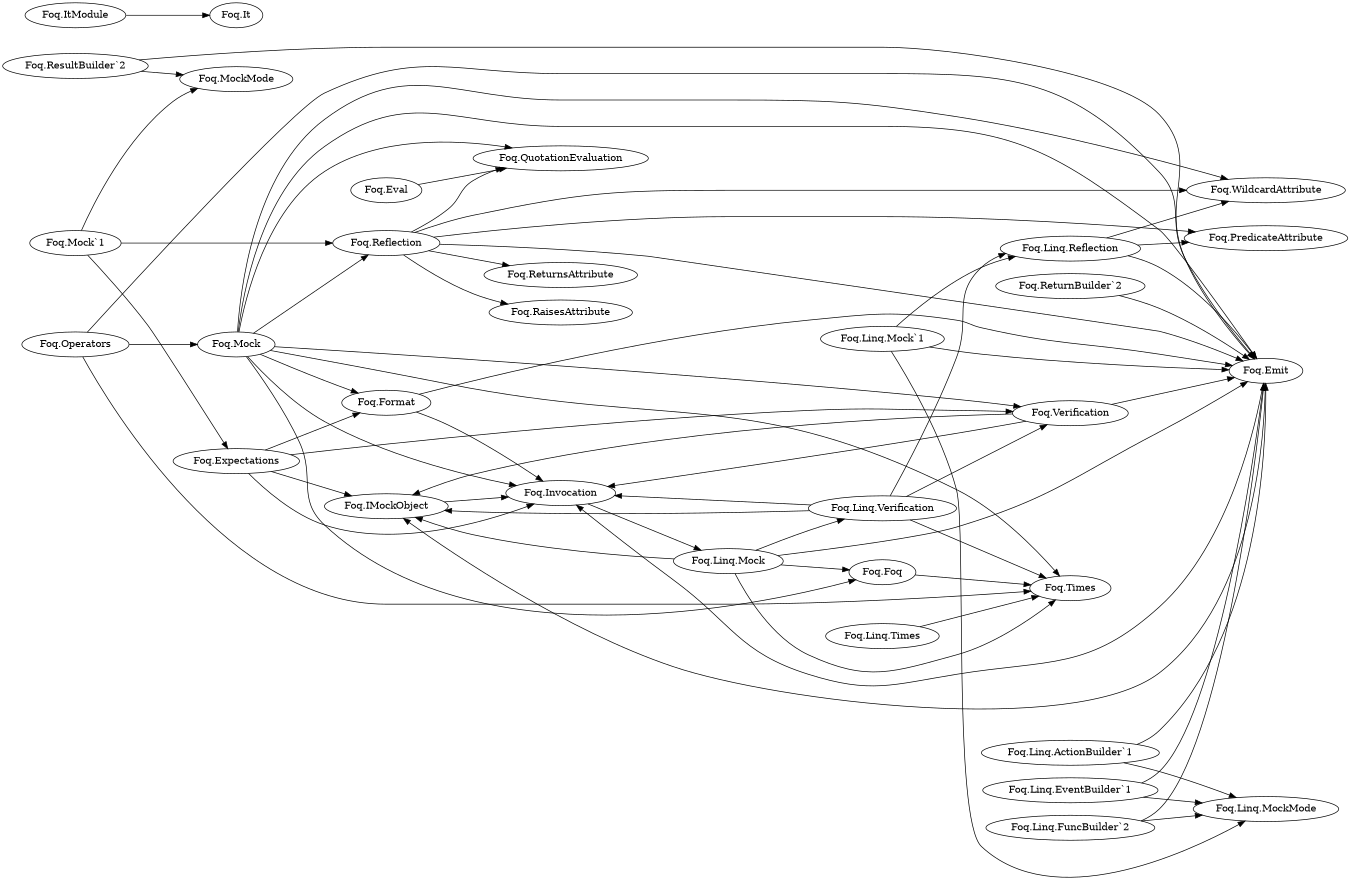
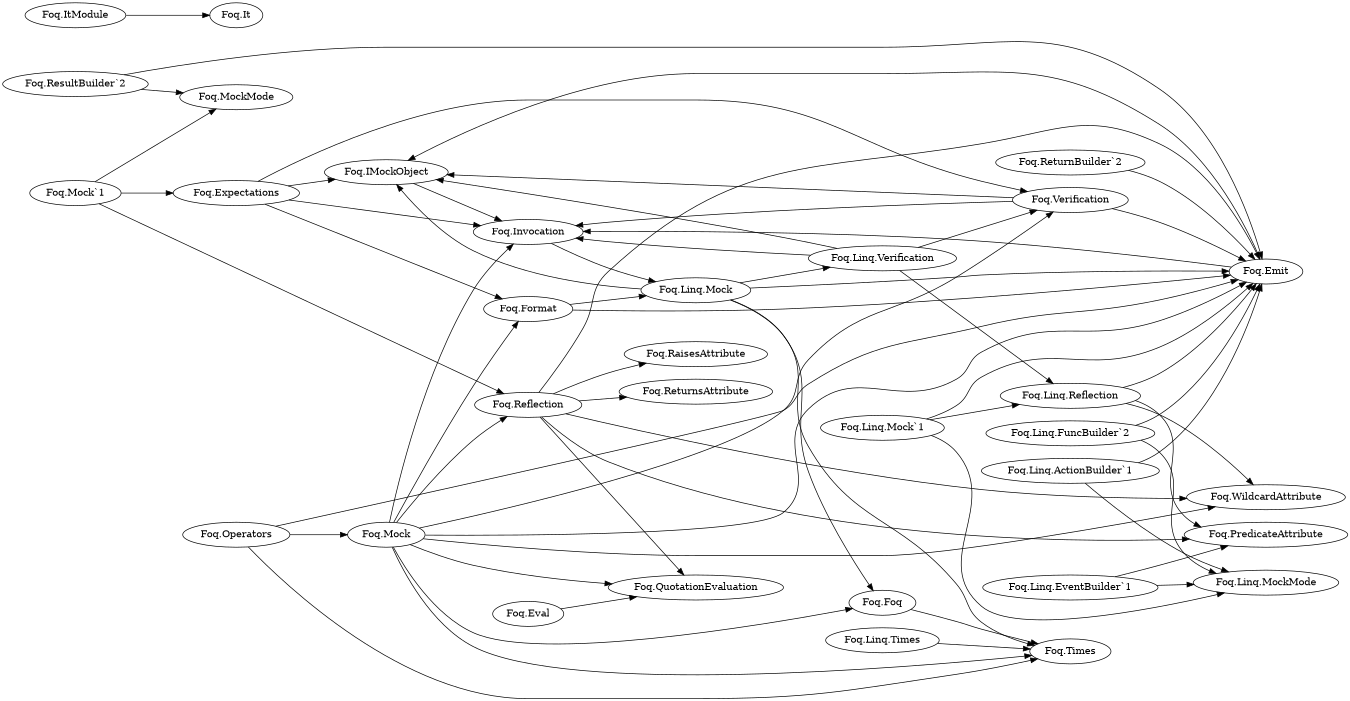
(479, 441) -> (604, 301)
(975, 548) -> none
(1227, 597) -> (1168, 563)
